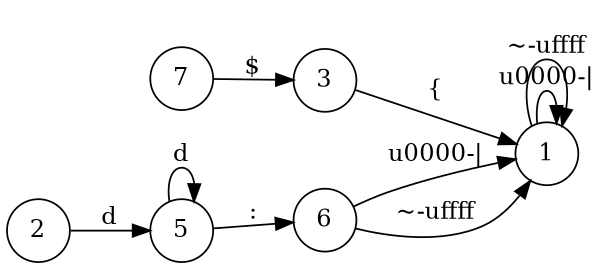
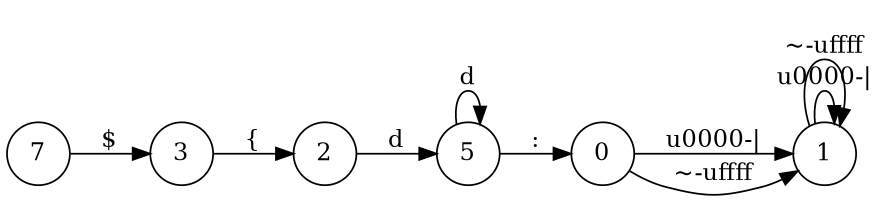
(428, 114) -> (245, 154)
(325, 220) -> (603, 154)
